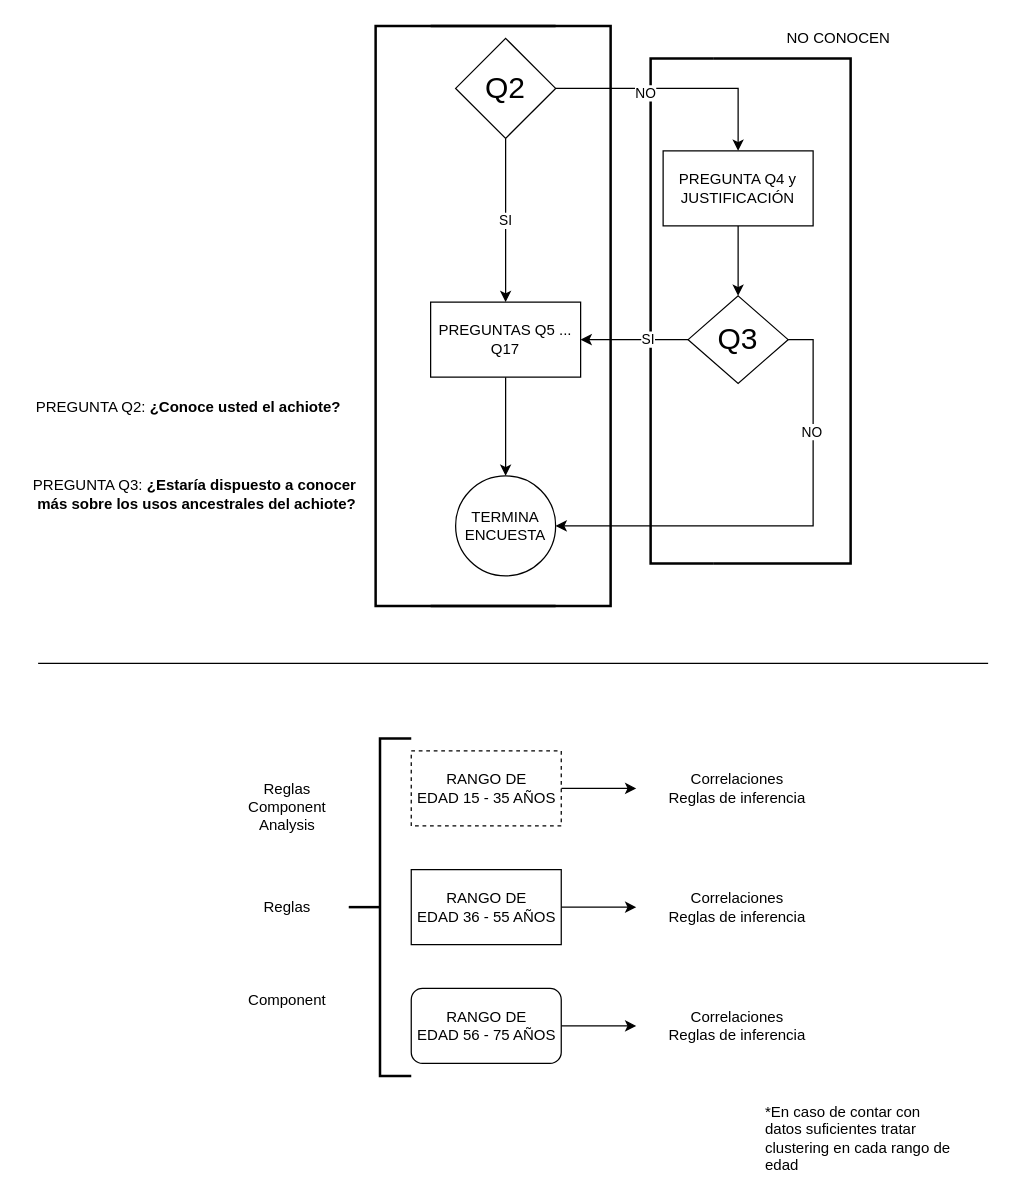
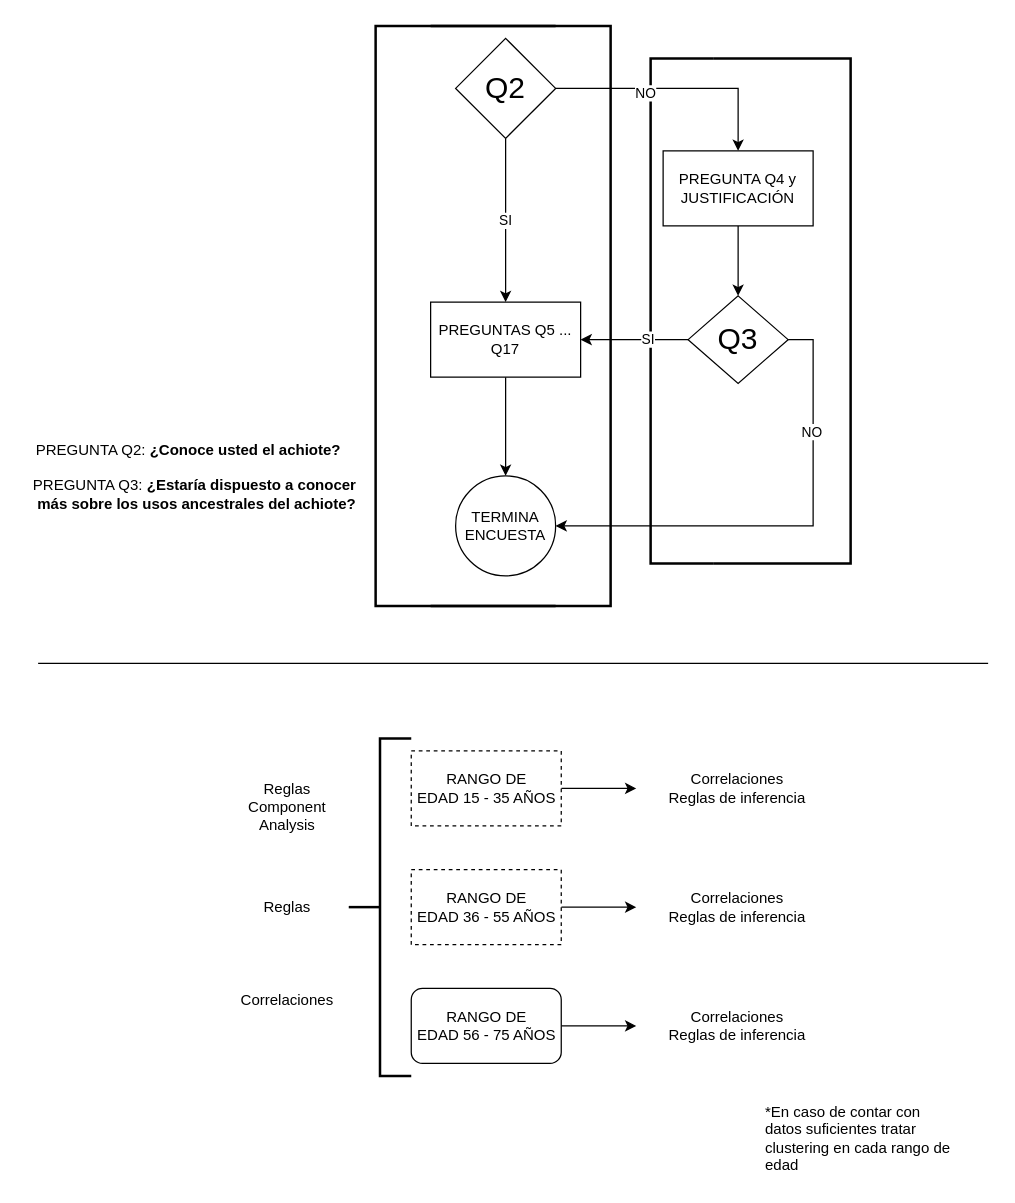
(838, 38) -> none
(188, 407) -> (188, 451)
(486, 907) -> (486, 907)
(288, 1001) -> (288, 1001)
